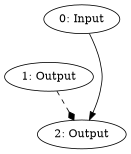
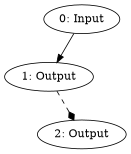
(102, 73) -> (67, 45)
